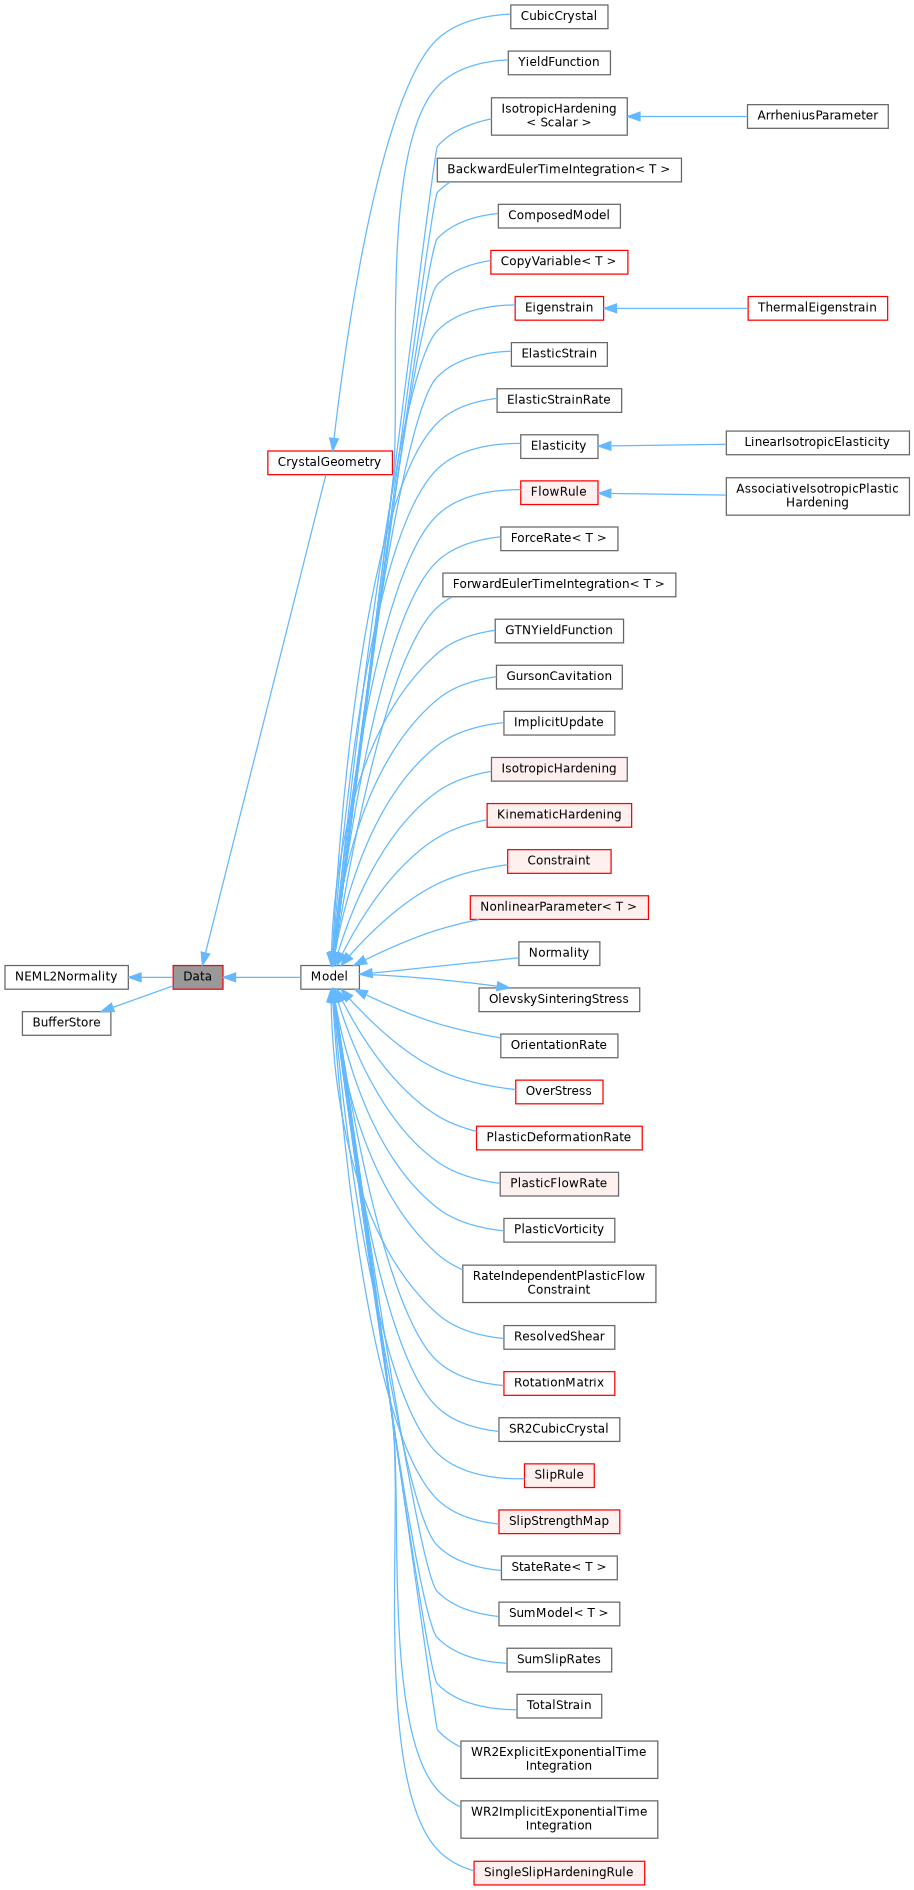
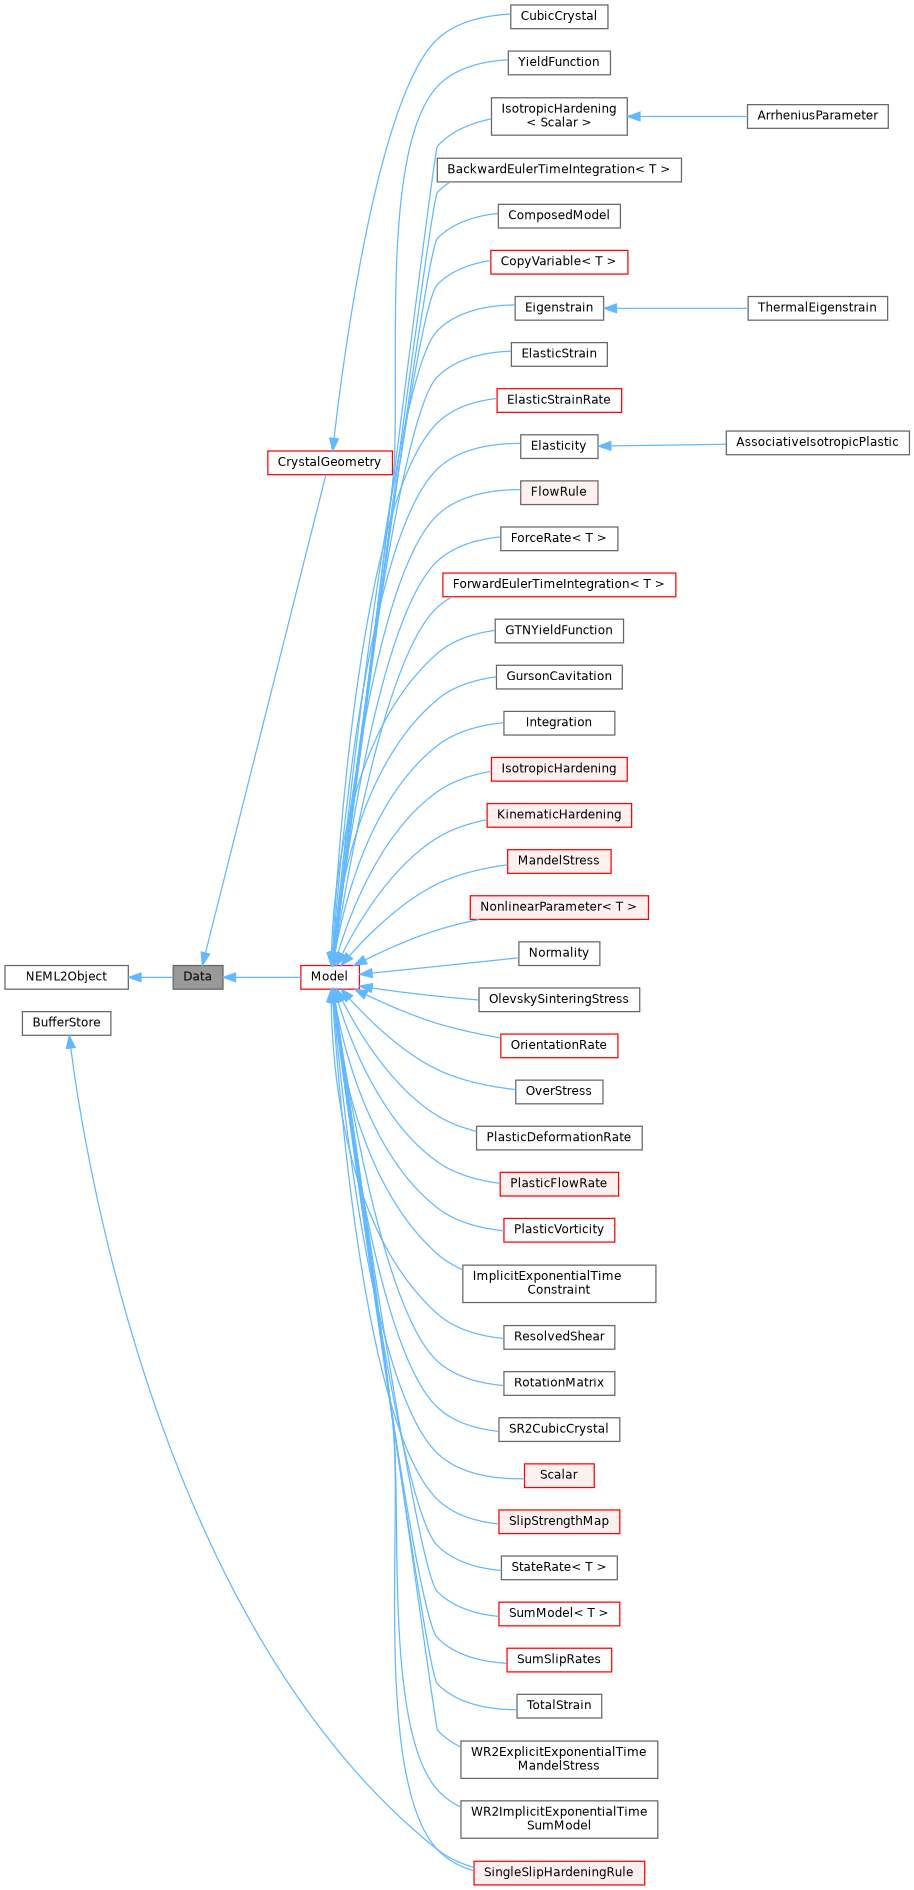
(559, 308) -> (559, 308)
(818, 308) -> (818, 308)
(559, 401) -> (559, 401)
(818, 443) -> (818, 443)
(559, 493) -> (559, 493)
(818, 496) -> none
(559, 585) -> (559, 585)
(559, 723) -> (559, 723)
(559, 769) -> (559, 769)
(559, 861) -> (559, 861)
(67, 977) -> (67, 977)
(198, 977) -> (198, 977)
(330, 977) -> (330, 977)
(428, 979) -> (425, 995)
(143, 997) -> (193, 1501)
(559, 1046) -> (559, 1046)
(559, 1092) -> (559, 1092)
(559, 1138) -> (559, 1138)
(559, 1184) -> (559, 1184)
(559, 1230) -> (559, 1230)
(559, 1284) -> (559, 1284)
(559, 1383) -> (559, 1383)
(559, 1476) -> (559, 1476)
(559, 1614) -> (559, 1614)
(559, 1660) -> (559, 1660)
(559, 1760) -> (559, 1760)
(559, 1820) -> (559, 1820)
